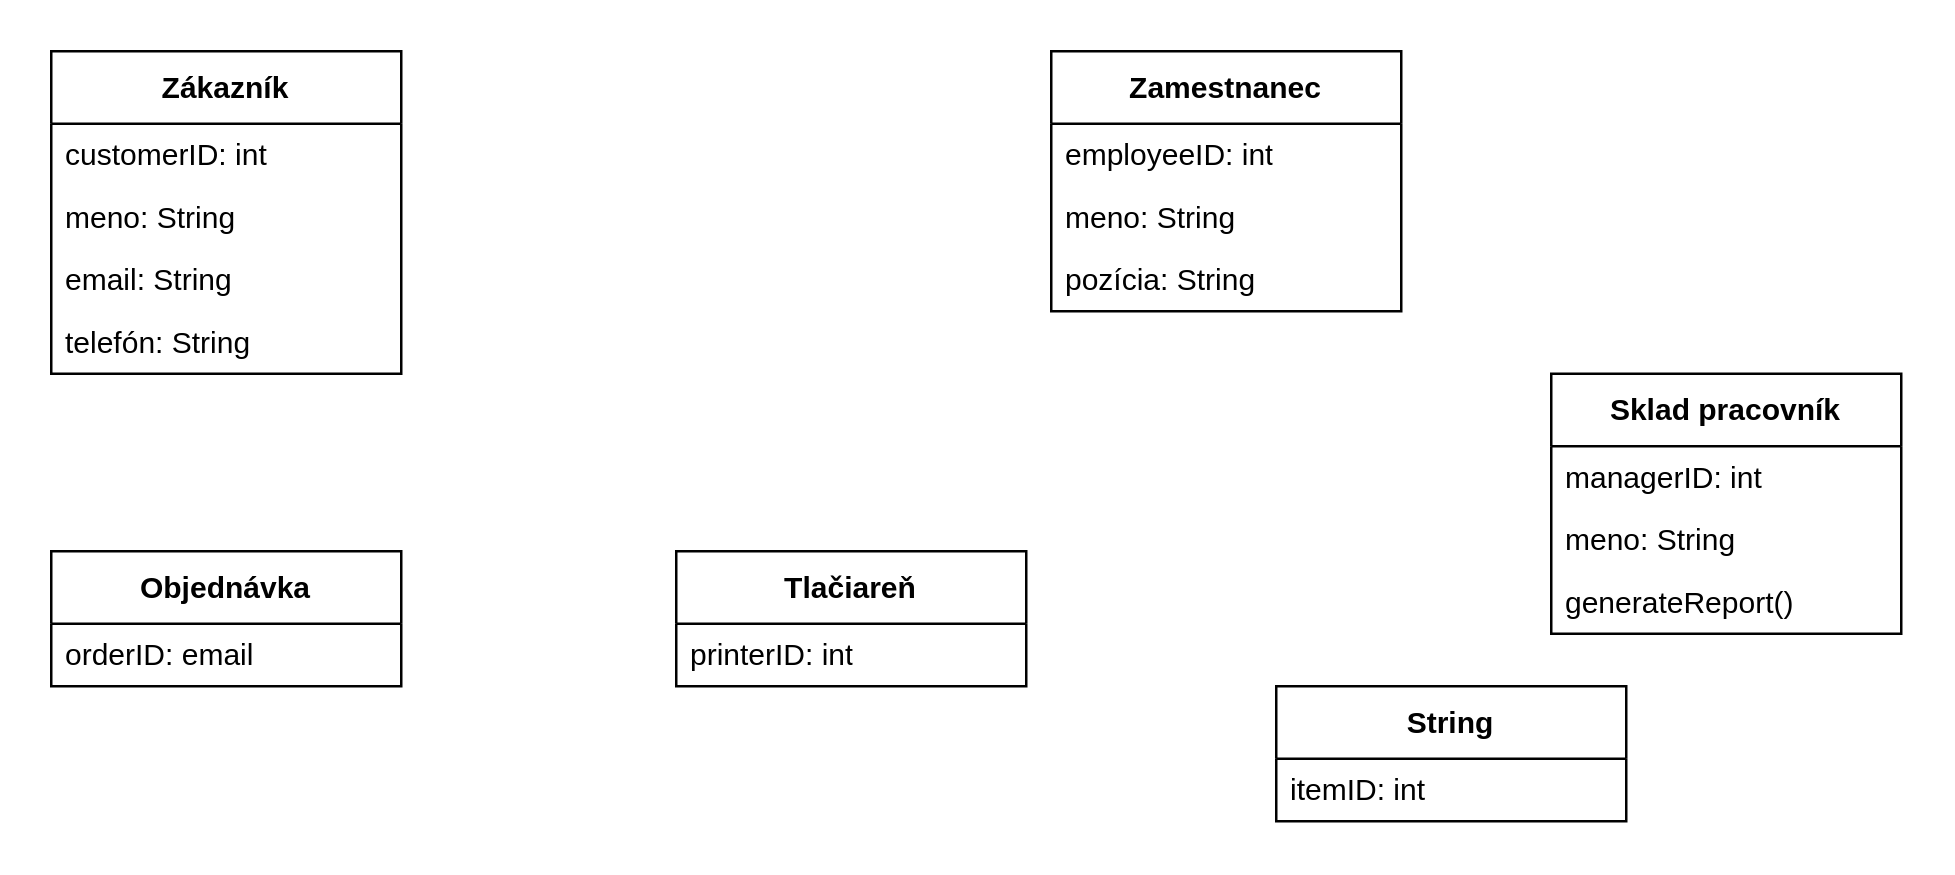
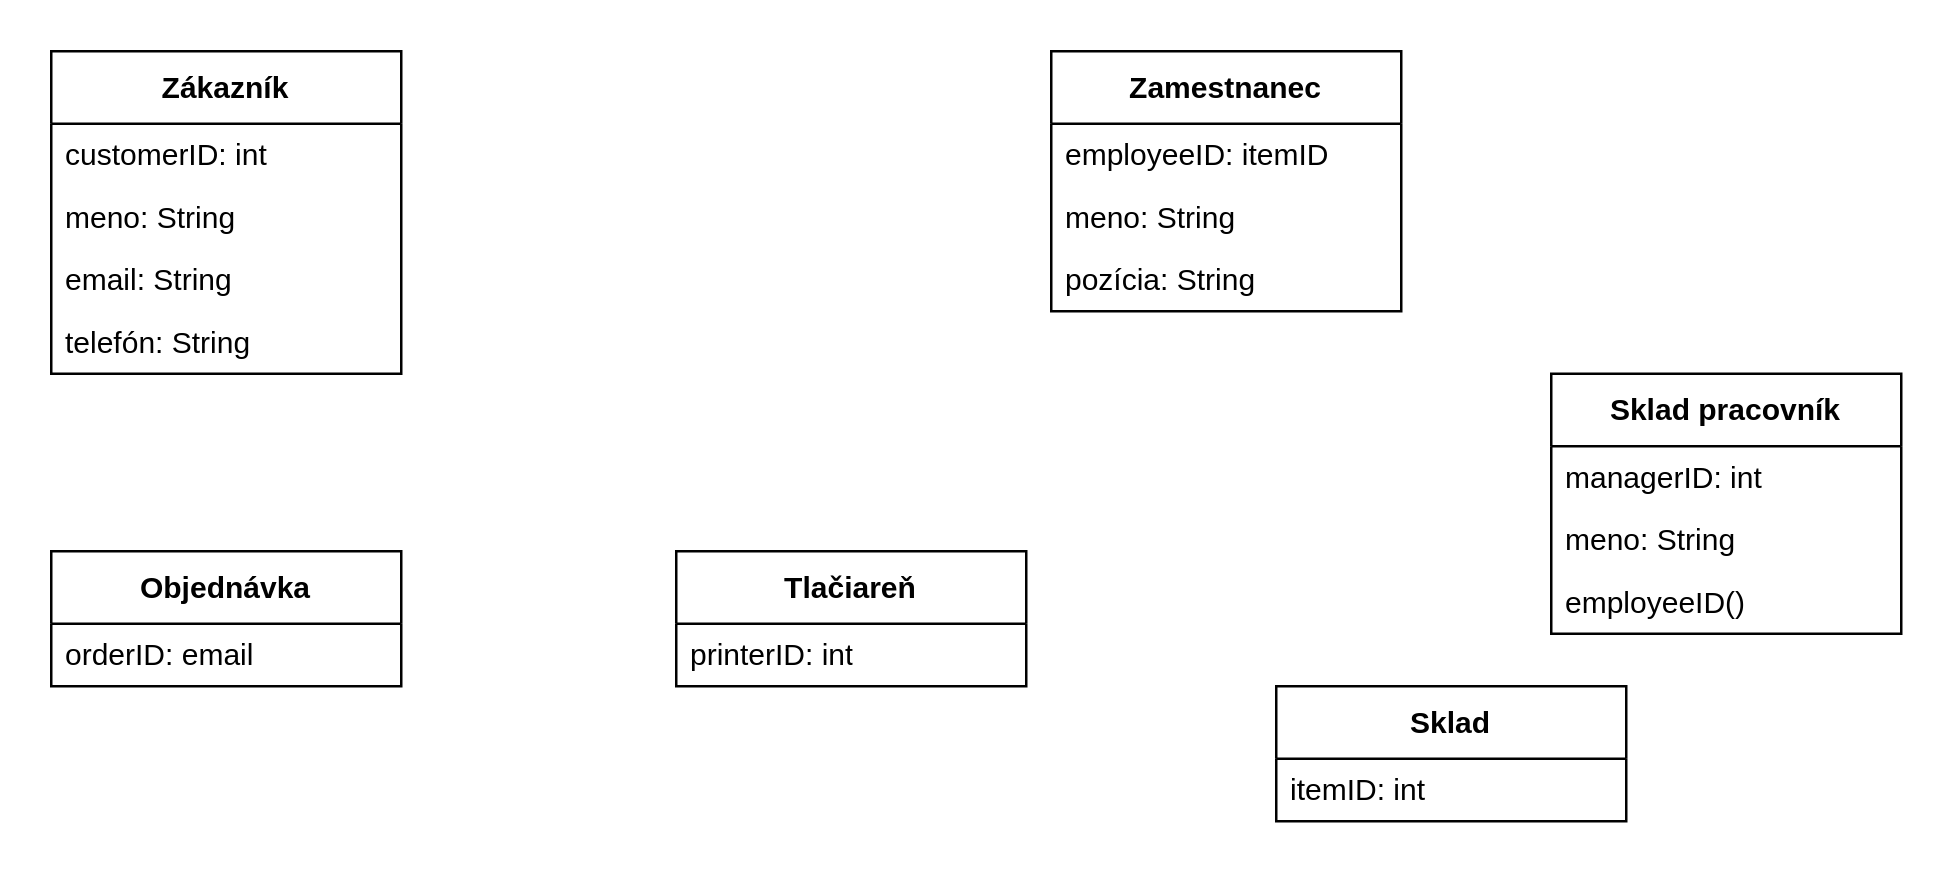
(1177, 156) -> (1202, 156)
(1701, 604) -> (1663, 604)
(1451, 724) -> (1451, 724)
